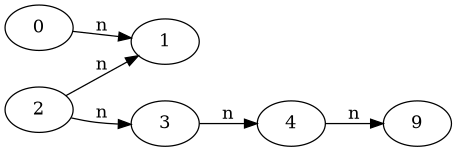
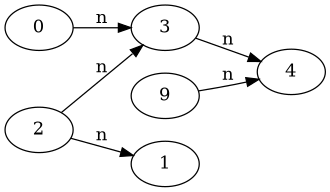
(96, 34) -> (96, 28)
(348, 124) -> (223, 87)
